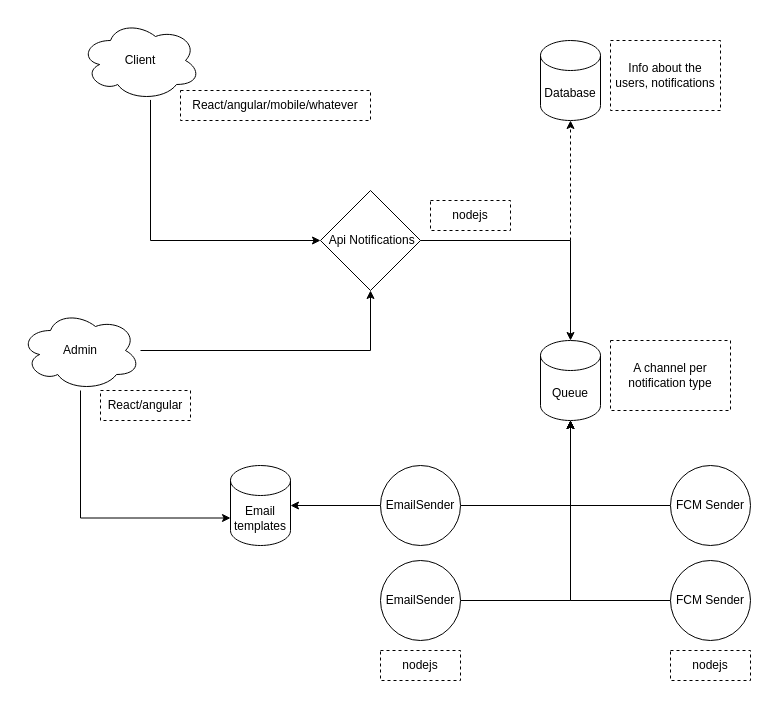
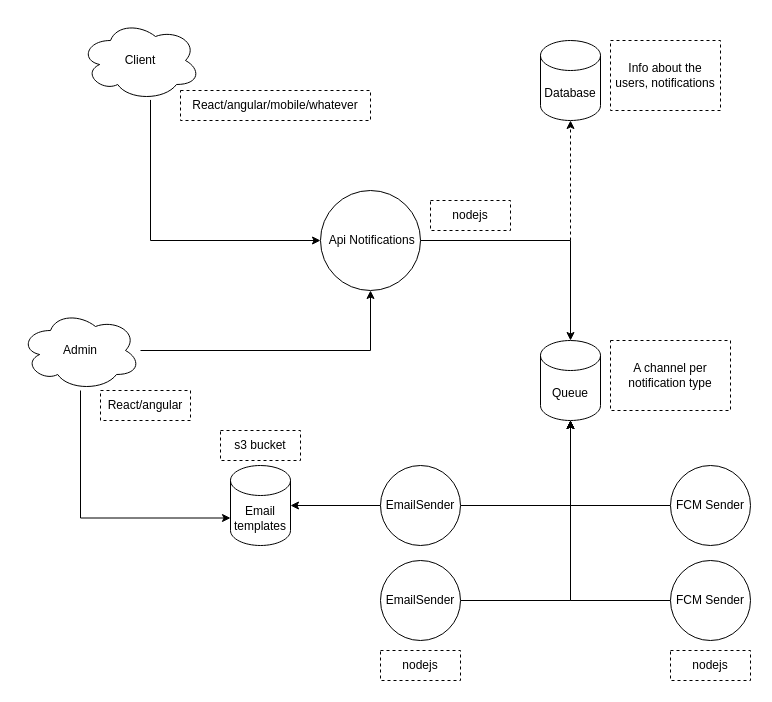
(371, 241) -> (371, 241)
none -> (261, 446)
